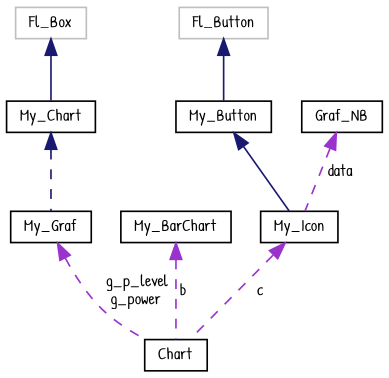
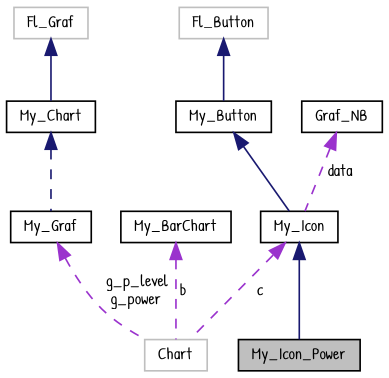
(51, 23) -> (51, 23)
(176, 355) -> (176, 355)
none -> (299, 355)
